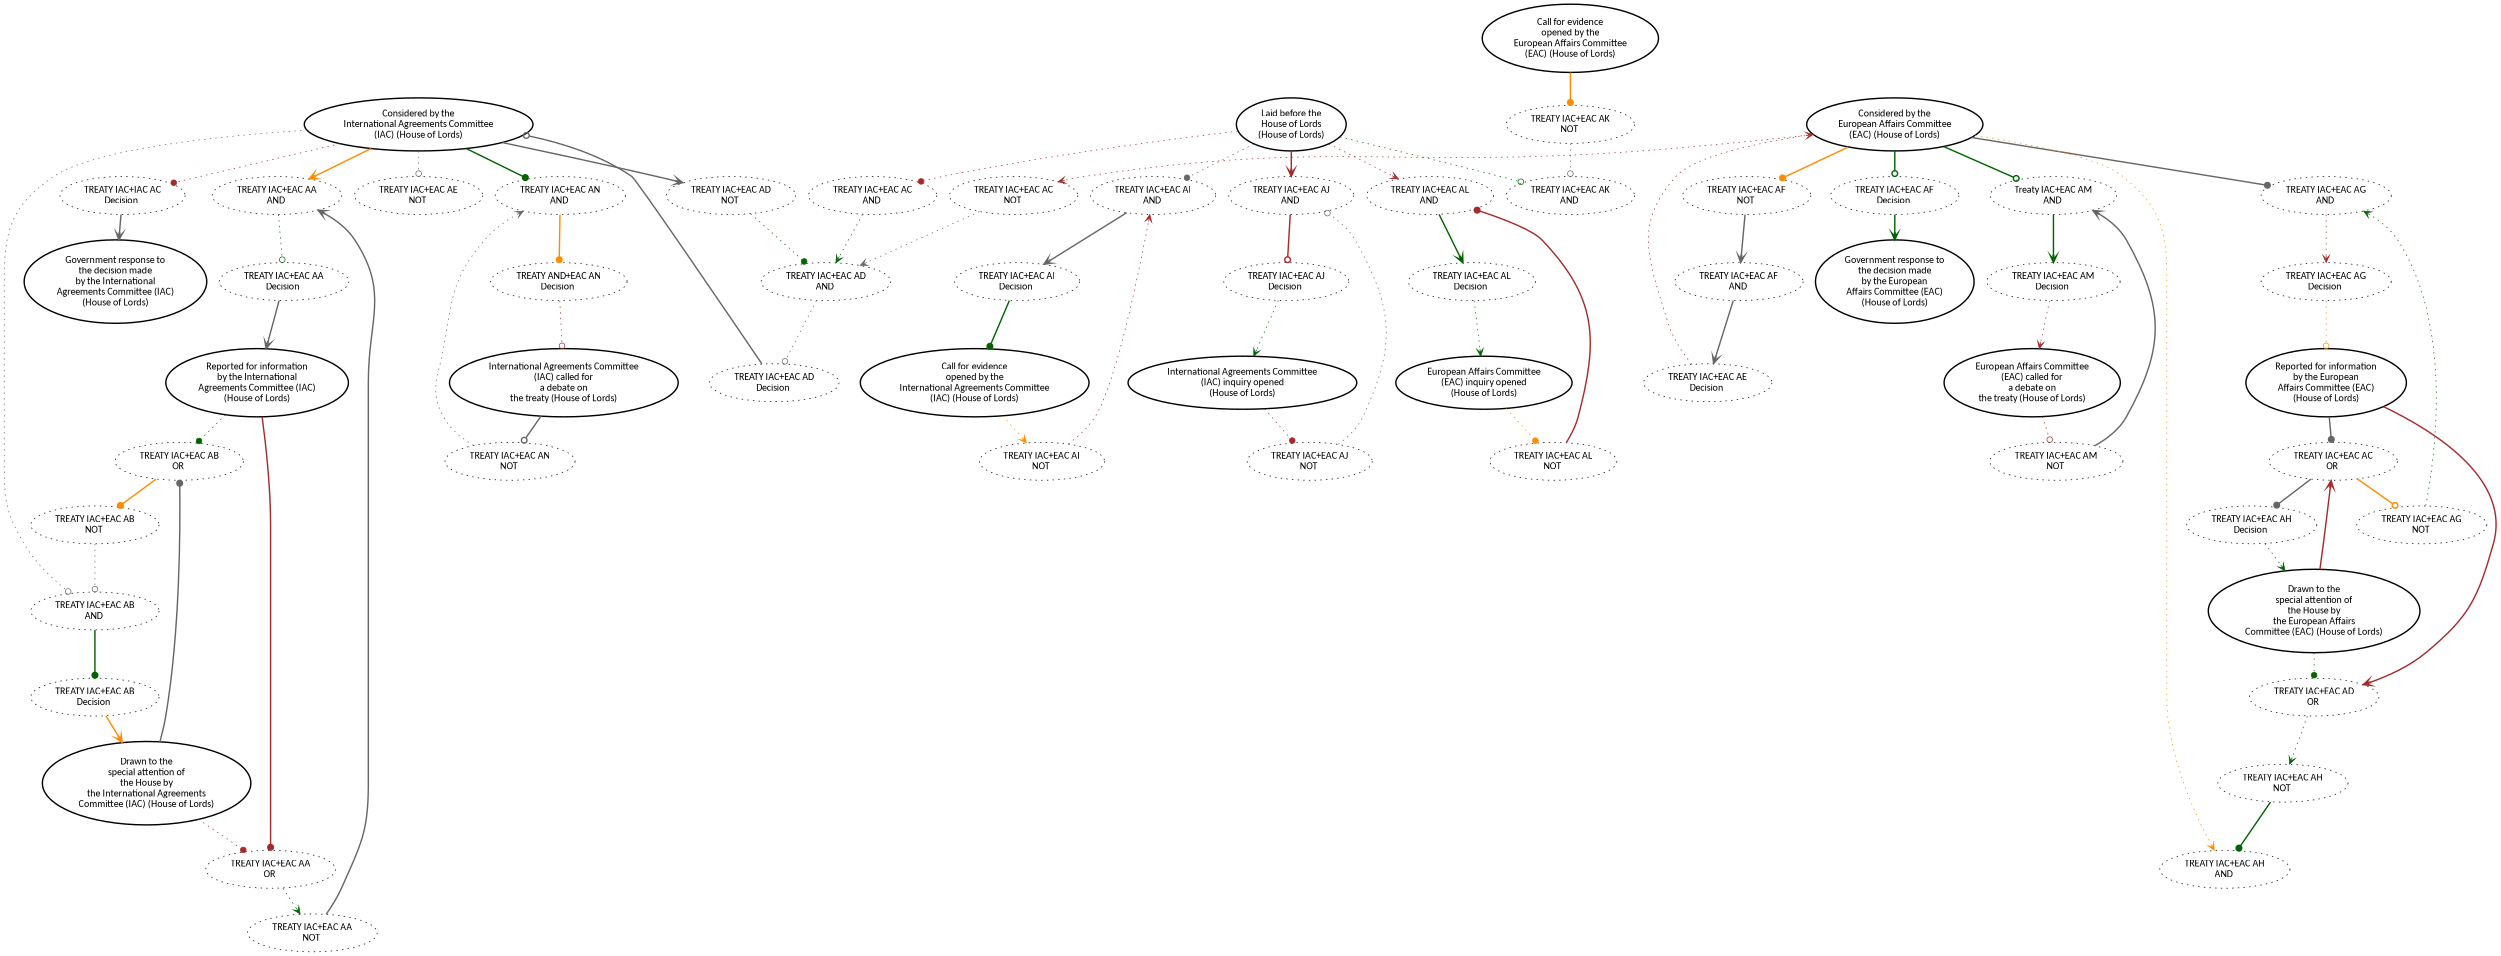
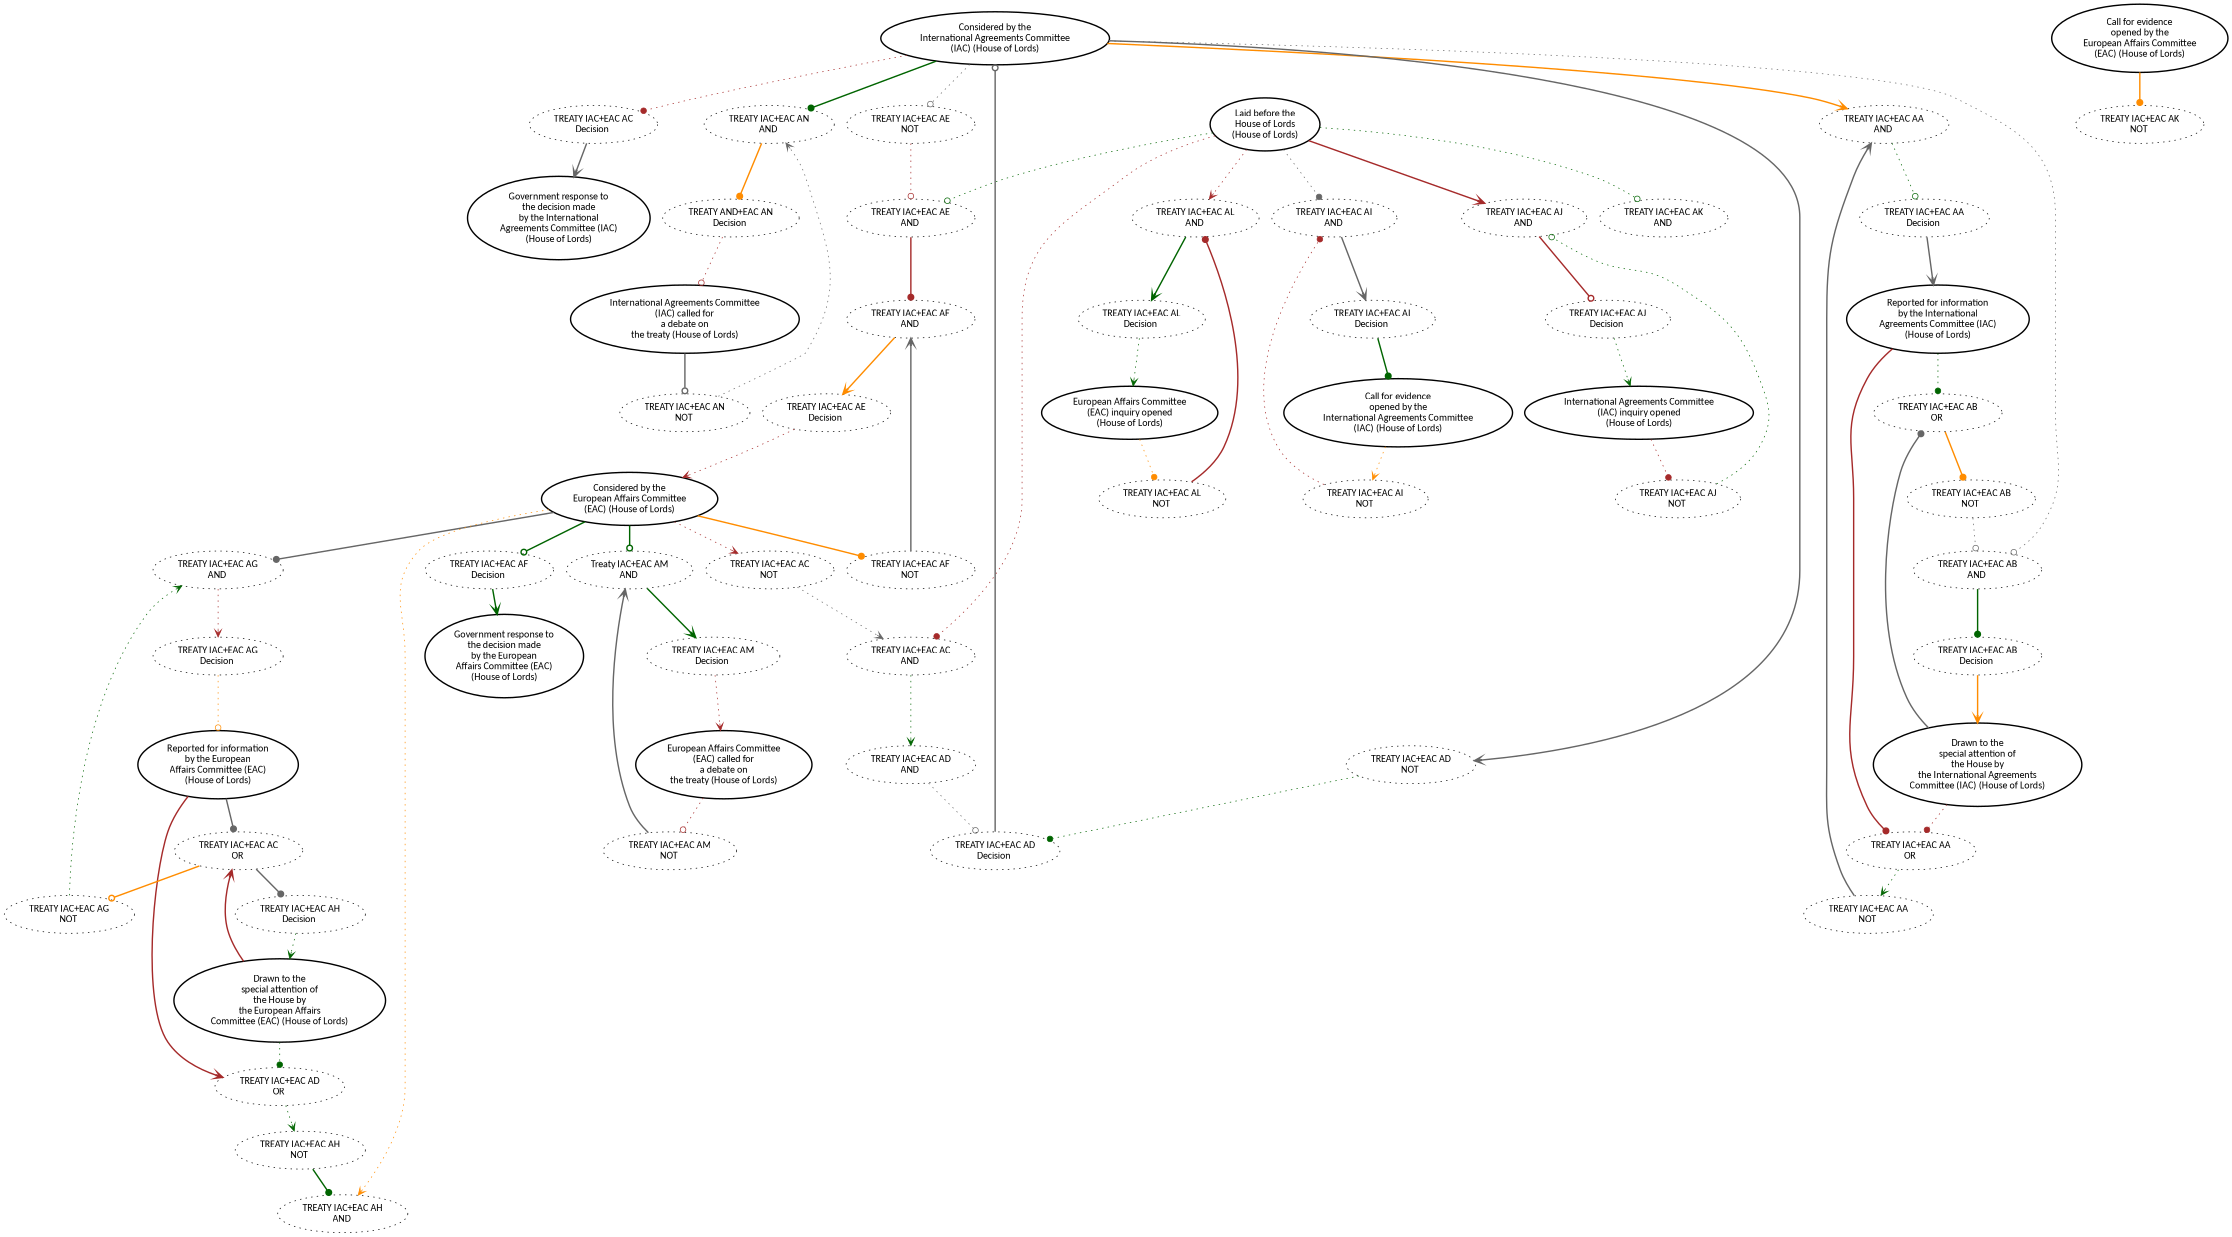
(1570, 160) -> none
(123, 196) -> (594, 124)
none -> (911, 218)
(776, 237) -> (1206, 807)
(923, 237) -> (837, 611)
(1386, 328) -> (1727, 322)
(1724, 329) -> (871, 363)
(1123, 339) -> (1266, 370)
